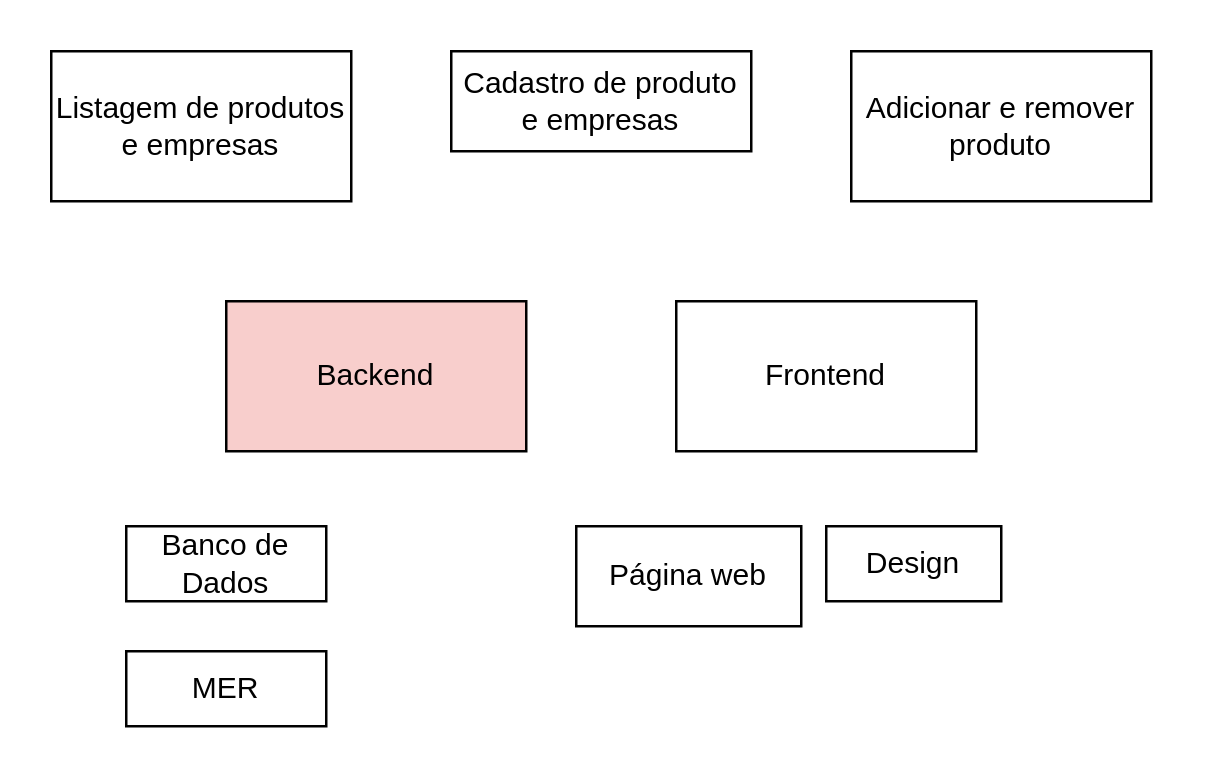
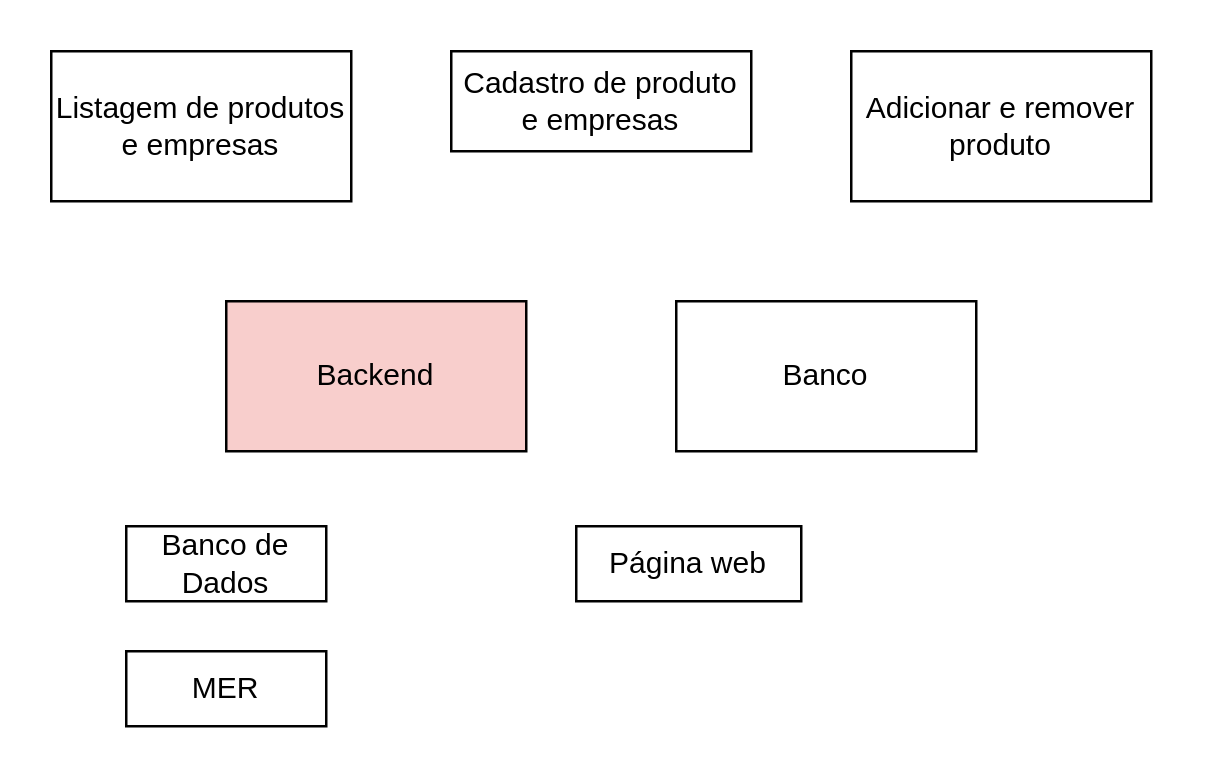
(826, 376) -> (826, 376)
(914, 564) -> none
(689, 576) -> (689, 564)
